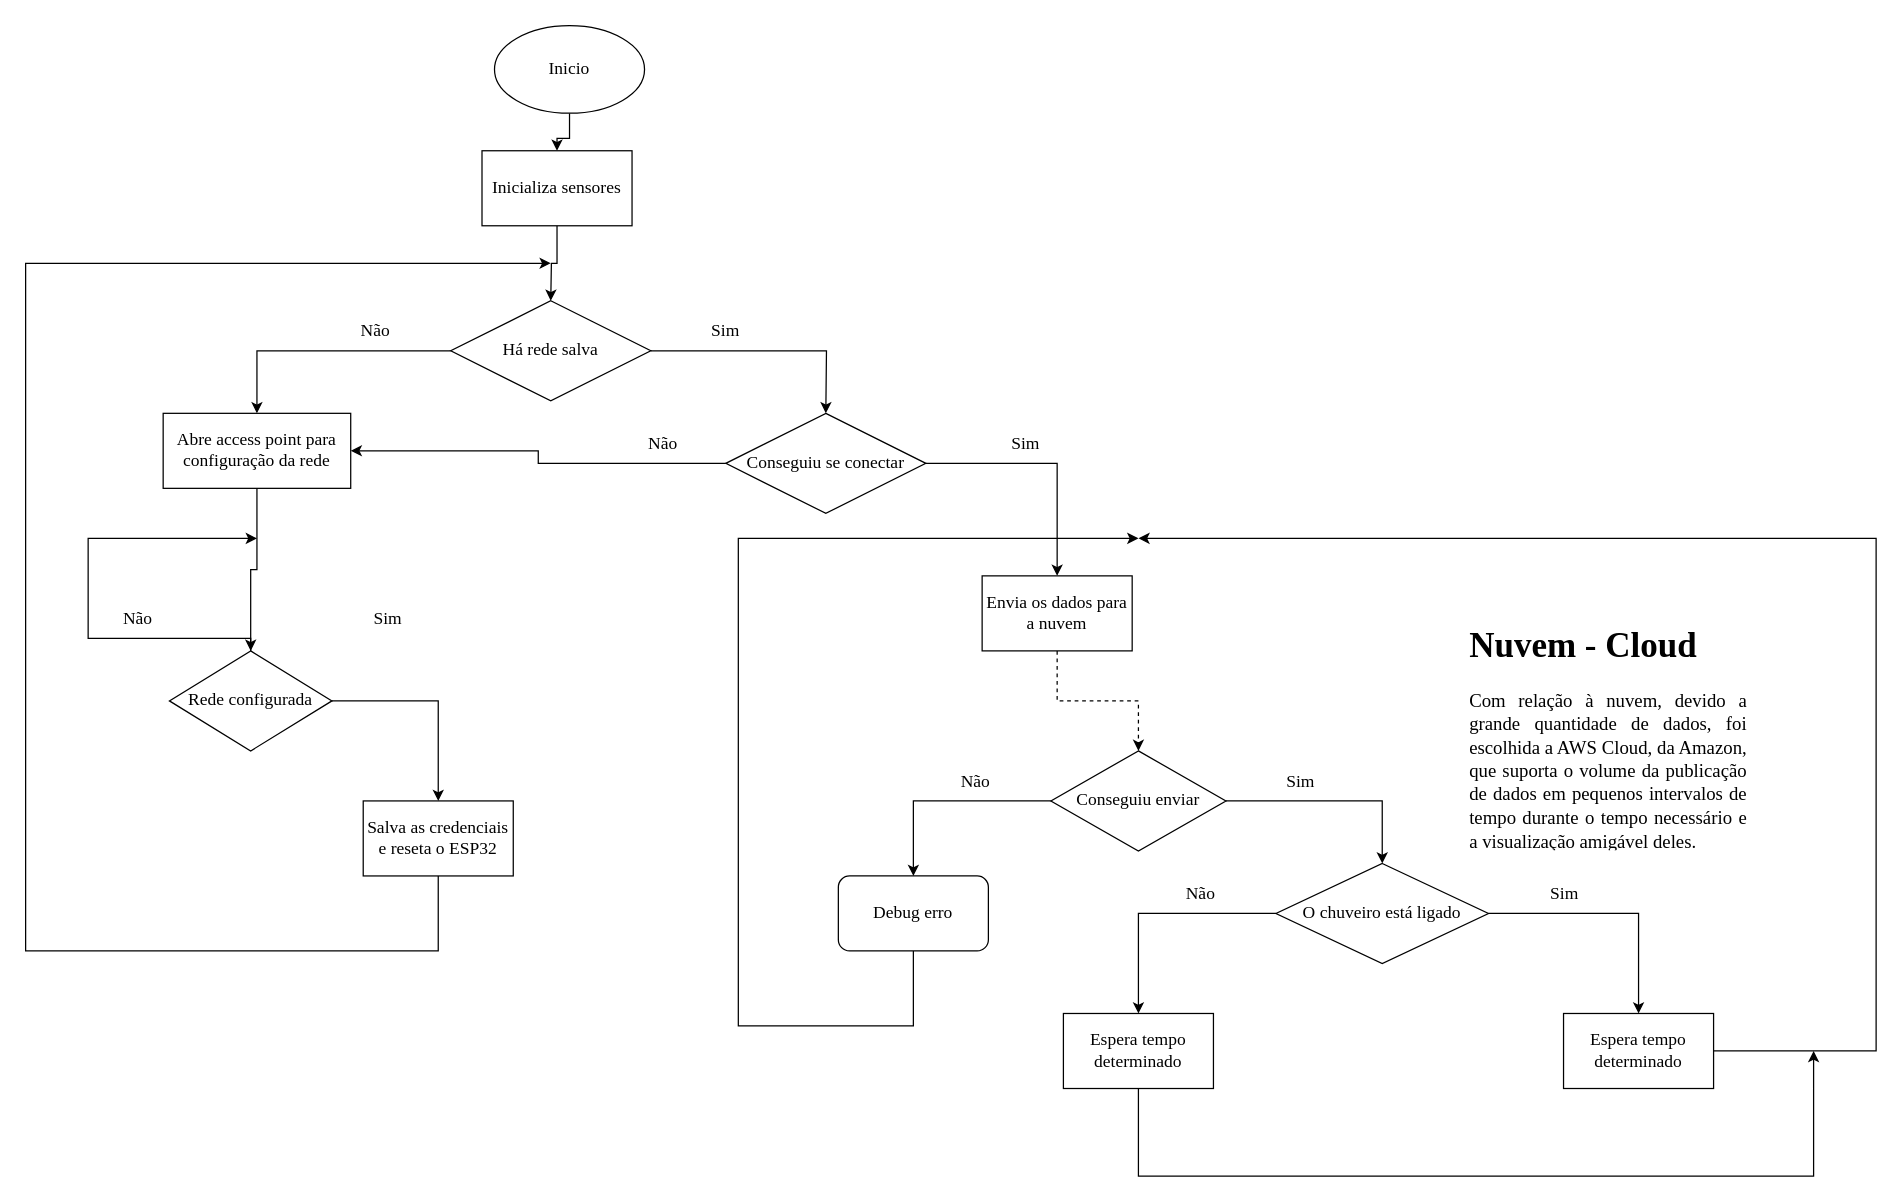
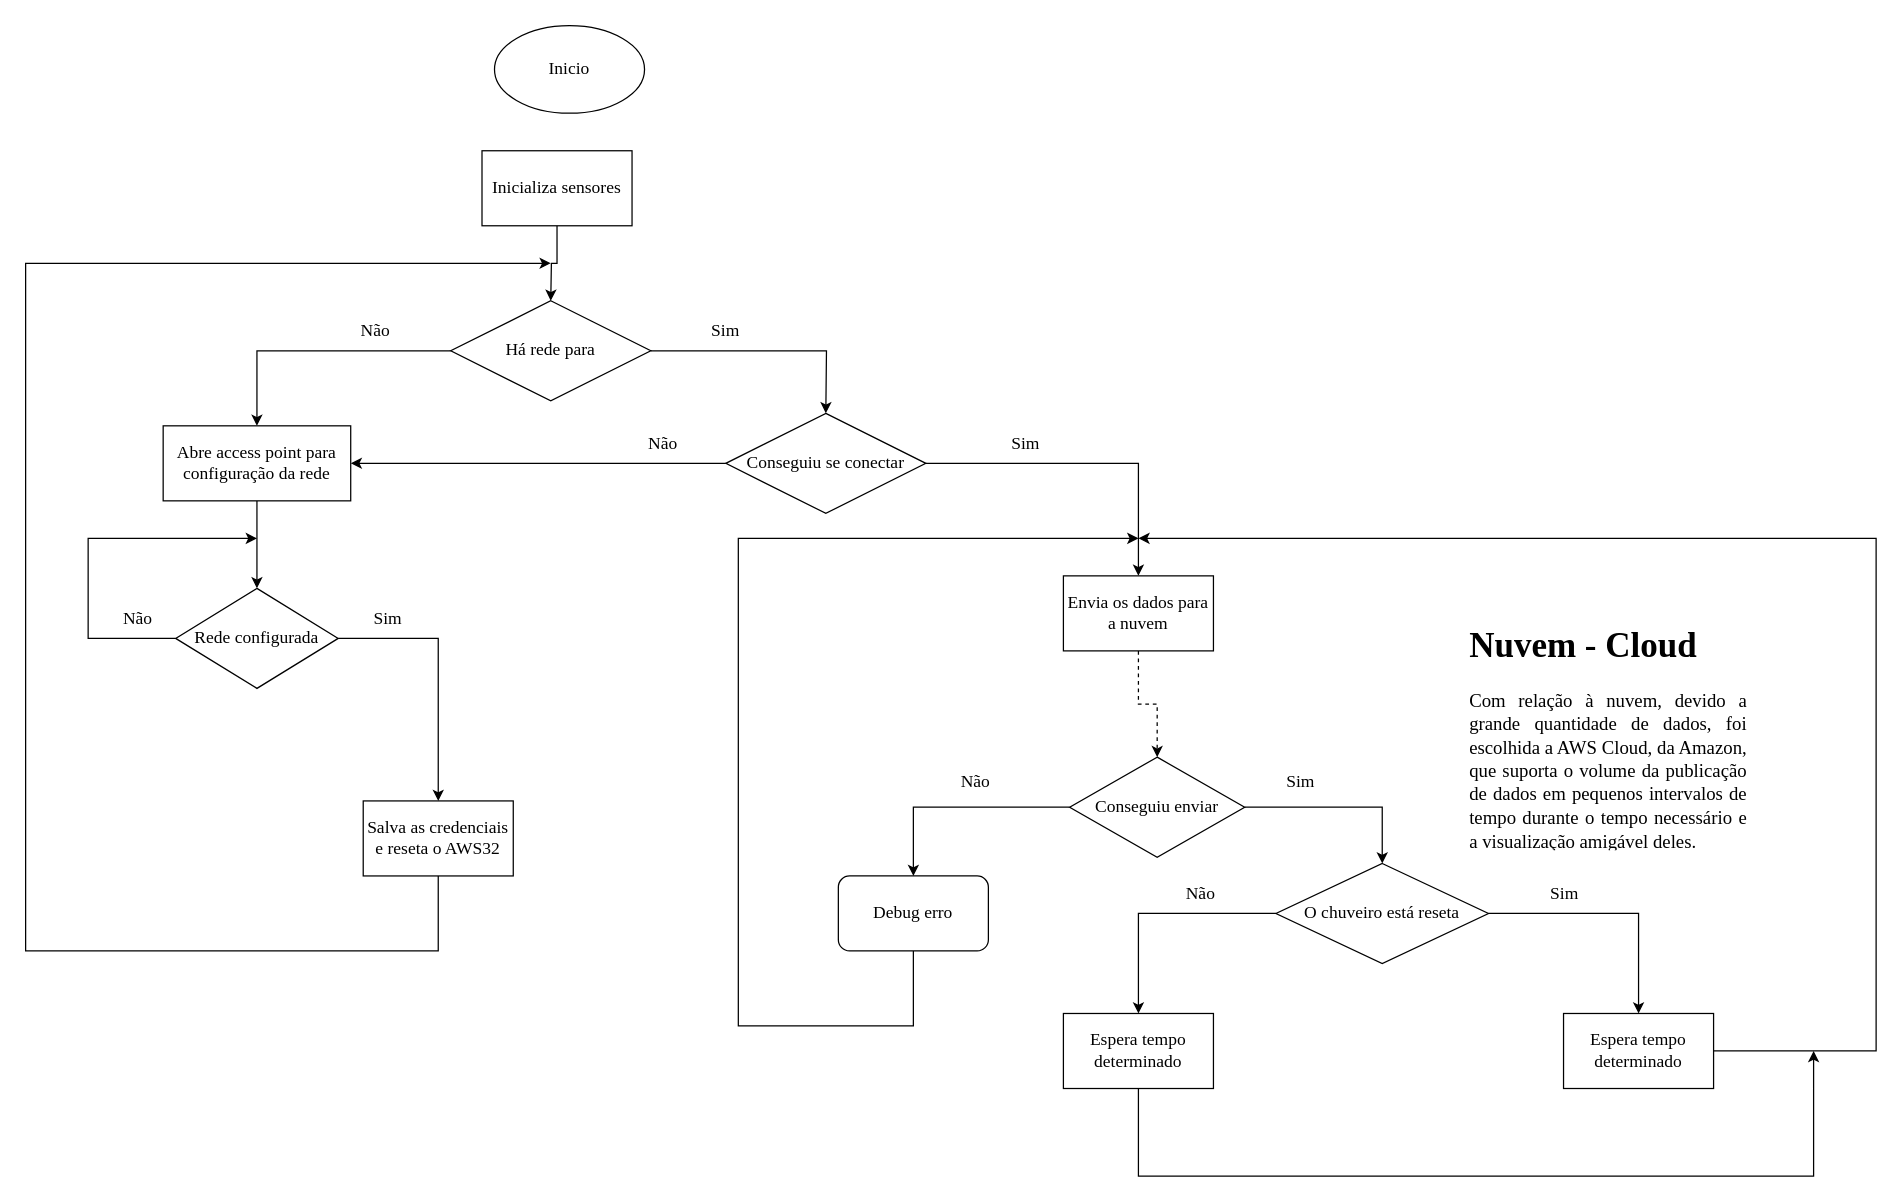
(569, 133) -> none
(551, 351) -> (551, 351)
(257, 451) -> (257, 463)
(1057, 613) -> (1138, 613)
(251, 701) -> (257, 638)
(1138, 801) -> (1157, 807)
(438, 838) -> (438, 838)
(1382, 913) -> (1382, 913)
